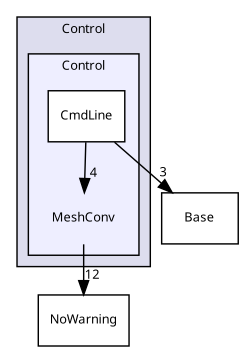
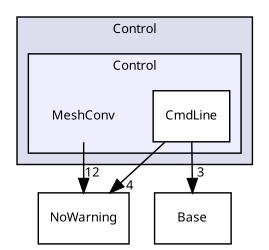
(85, 160) -> (143, 163)
